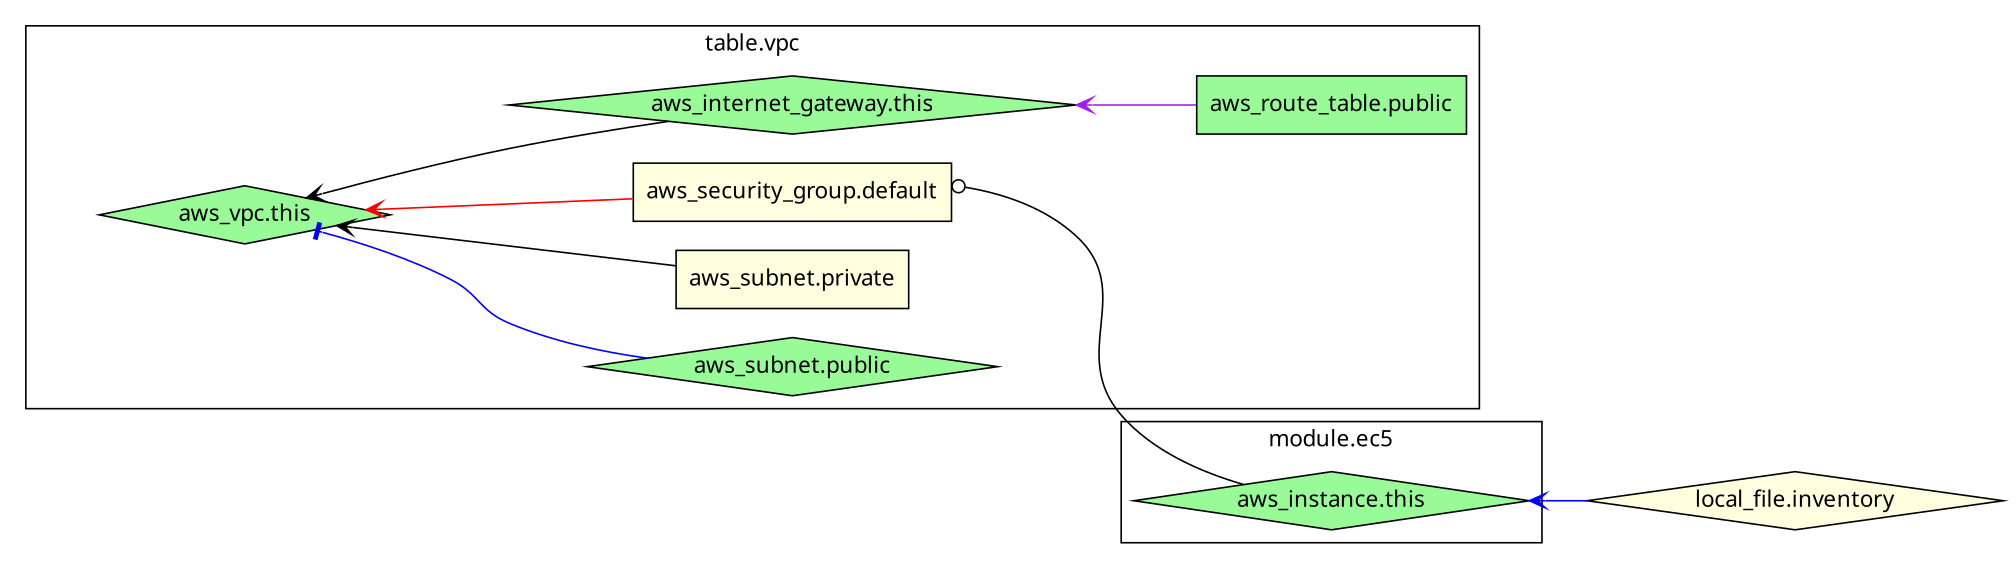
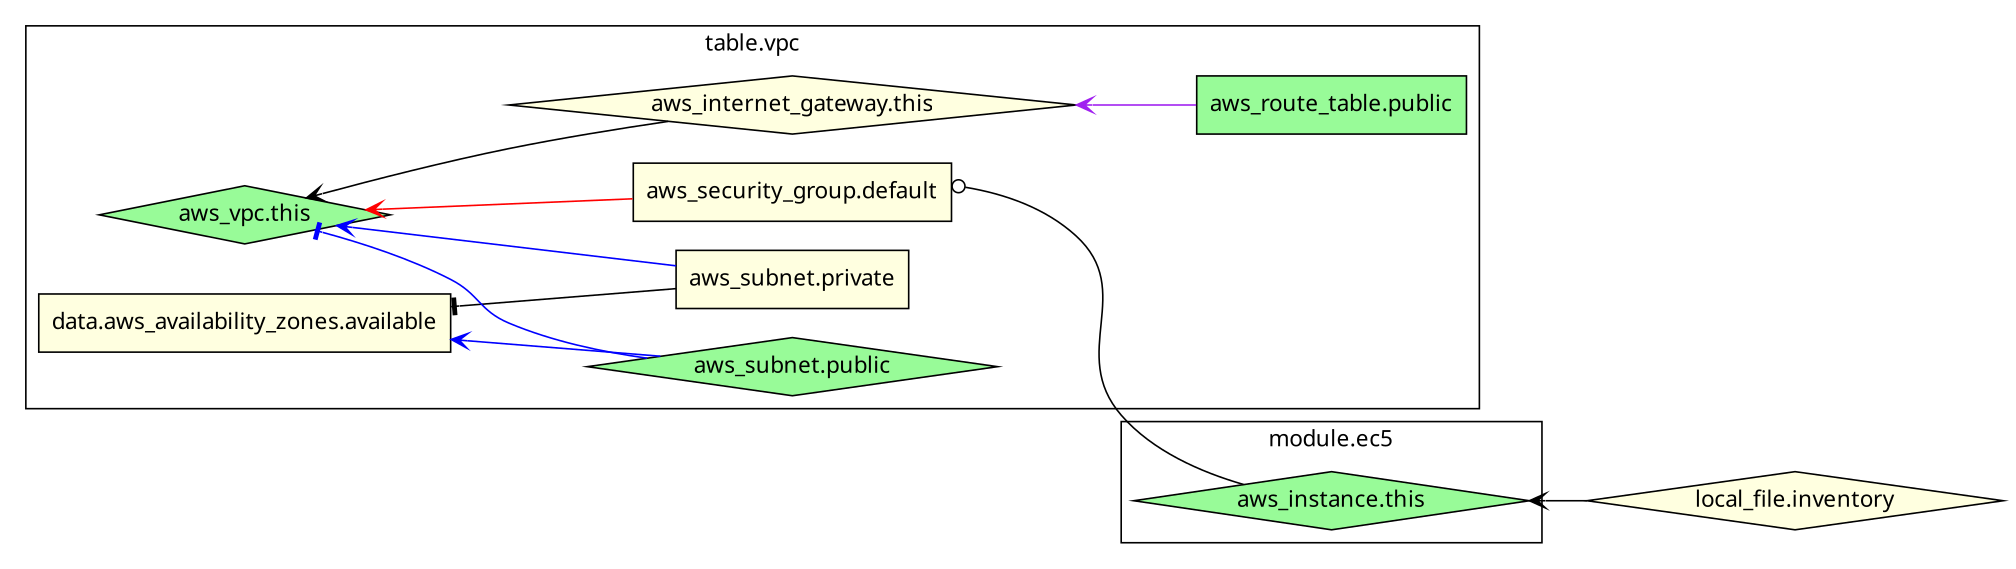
(792, 105) -> (792, 105)
(514, 247) -> (514, 247)
none -> (245, 323)
(1566, 501) -> (1566, 501)
